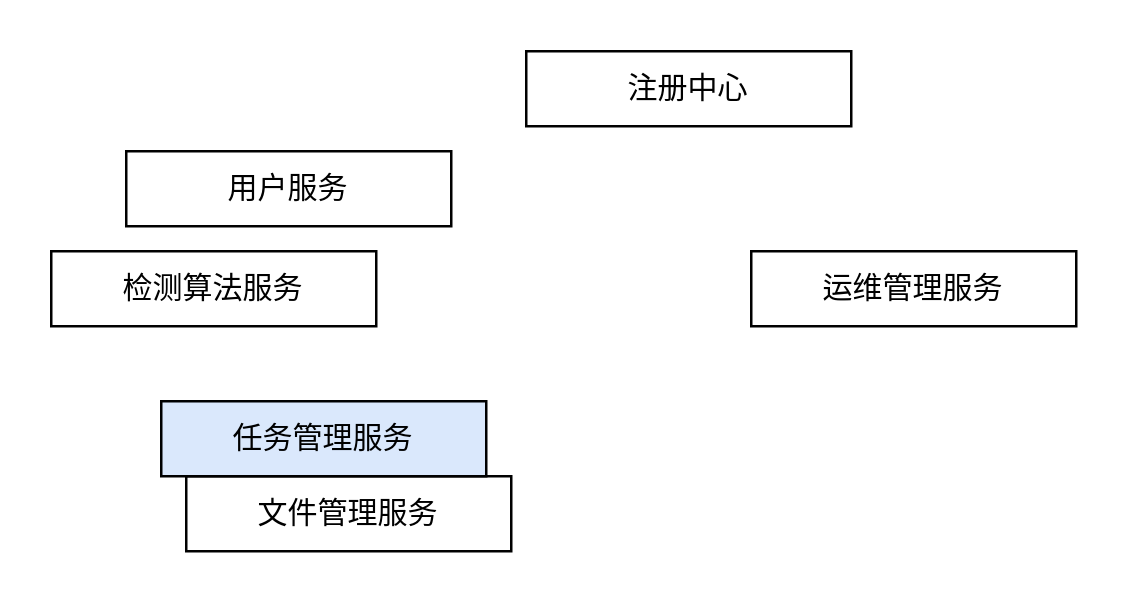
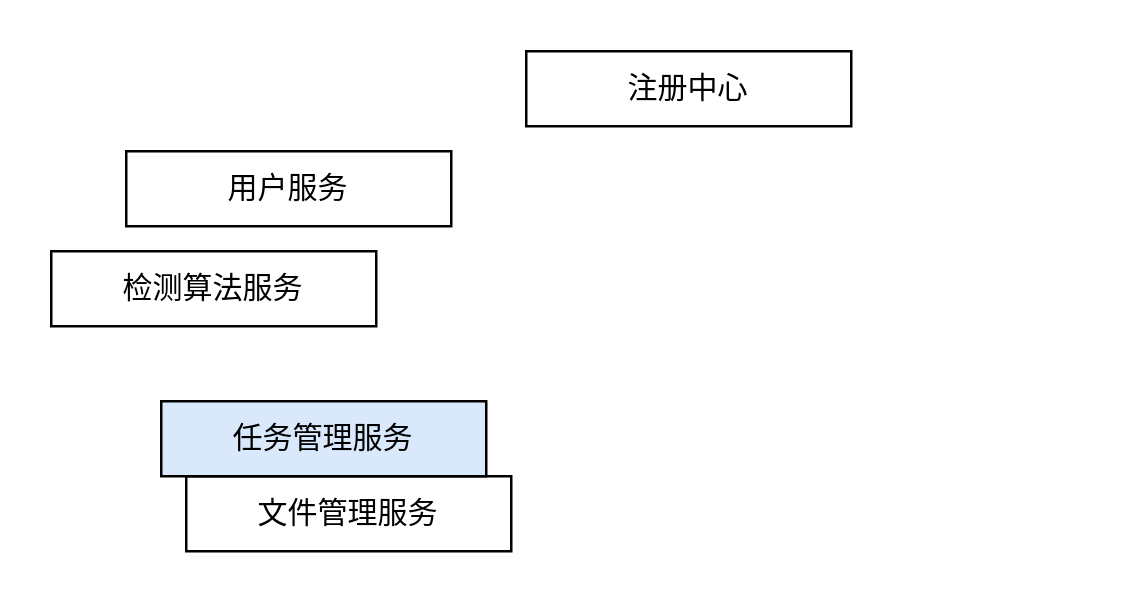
(914, 289) -> none
